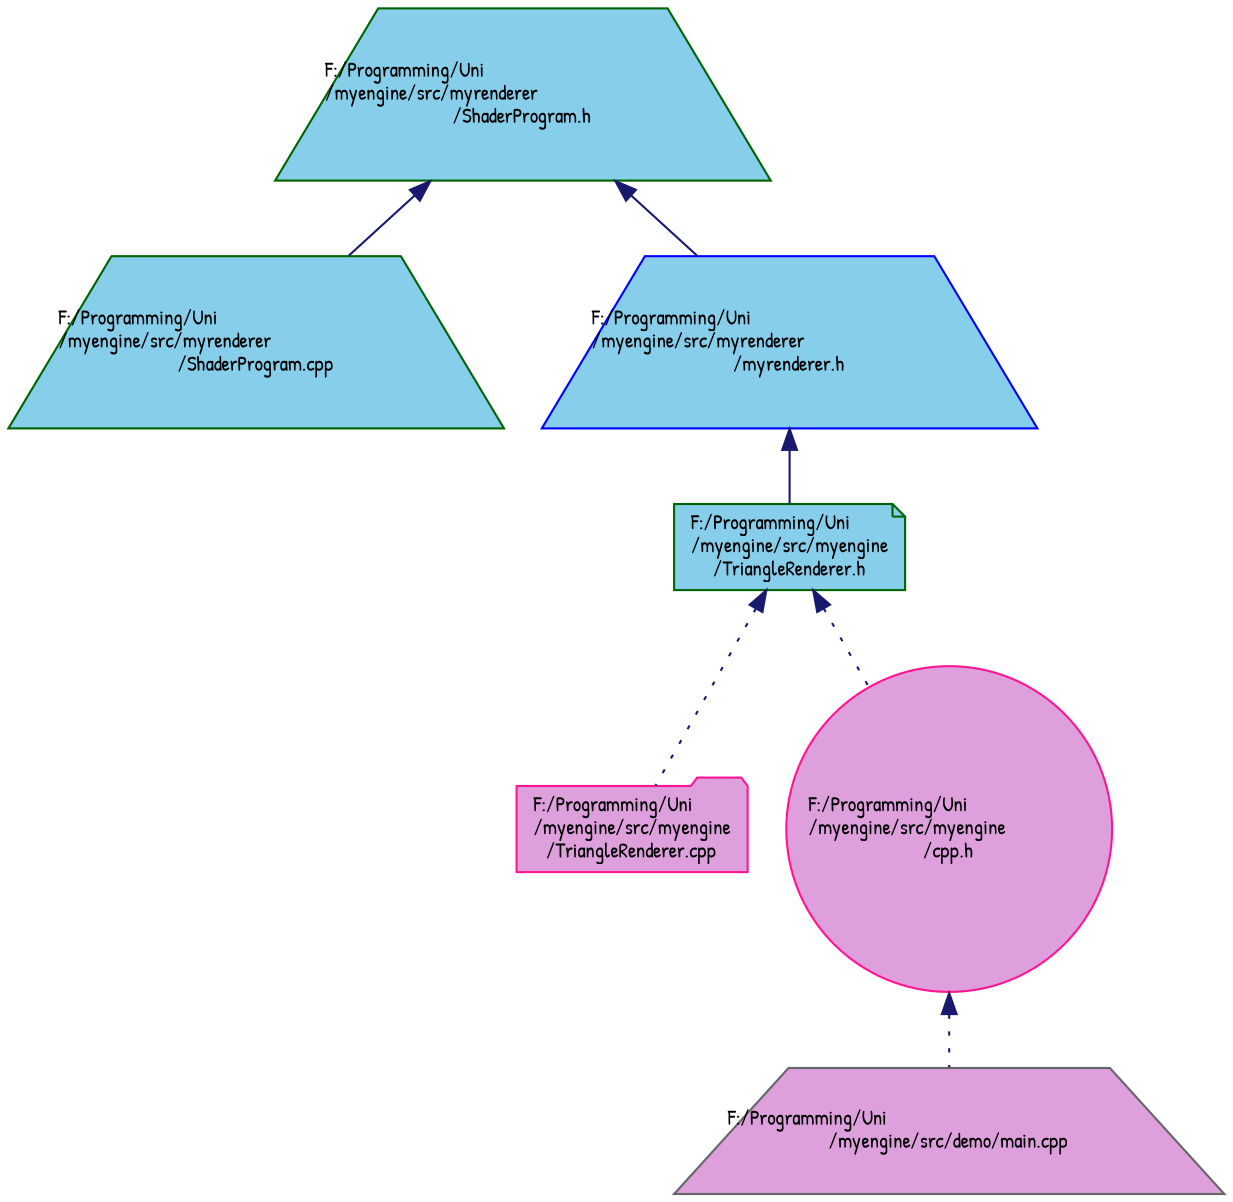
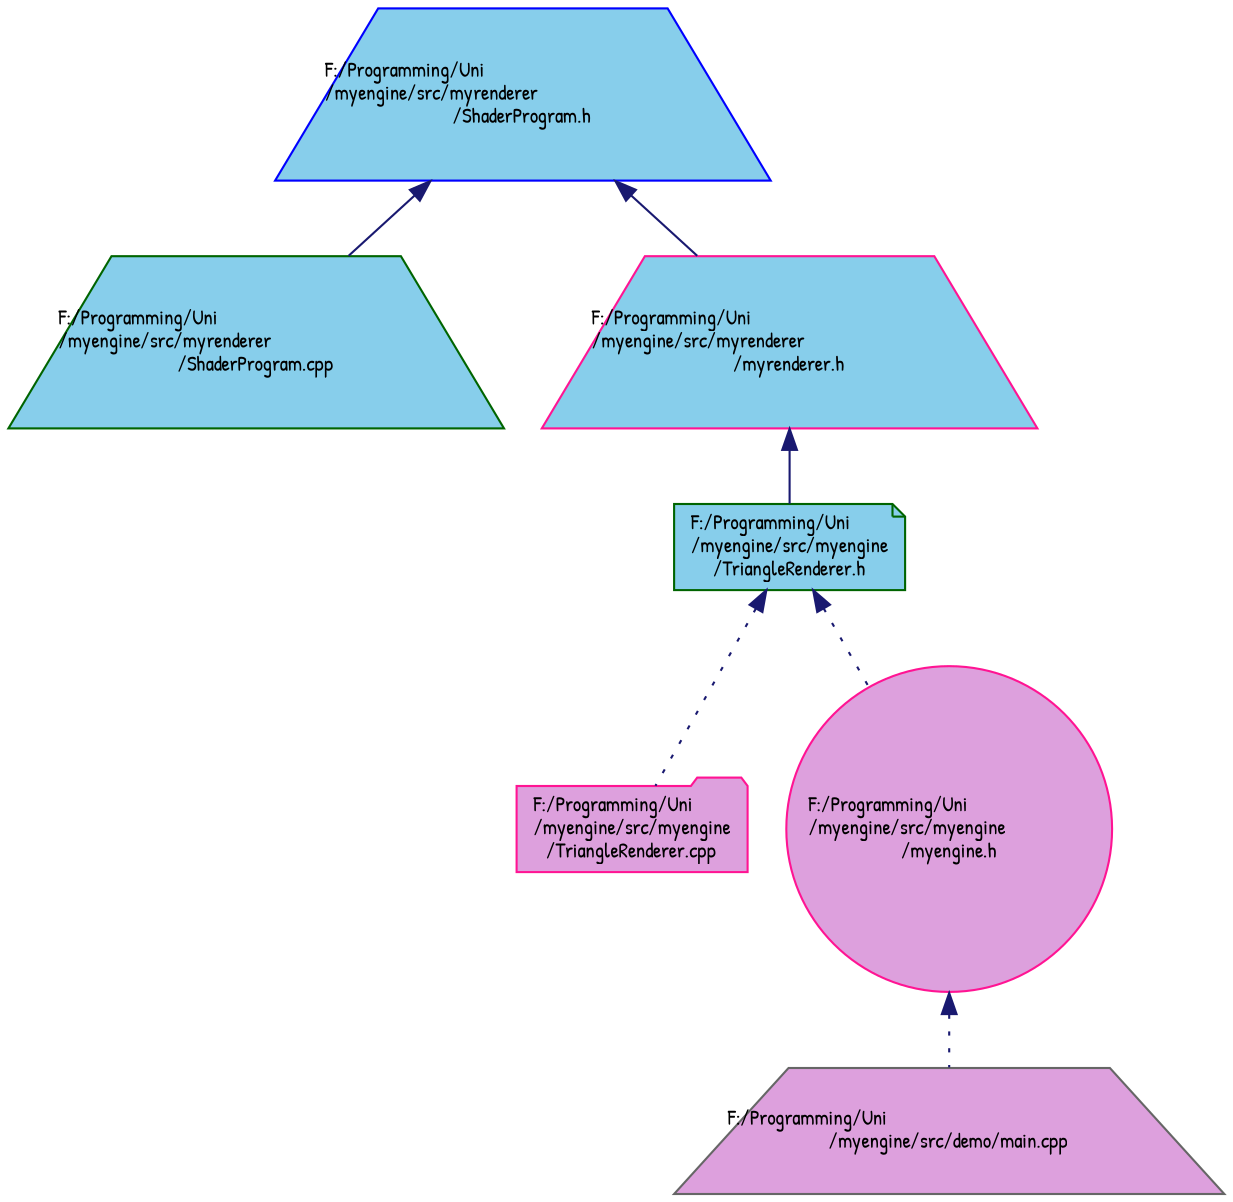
(523, 94) -> (523, 94)
(790, 342) -> (790, 342)
(949, 829) -> (949, 829)
